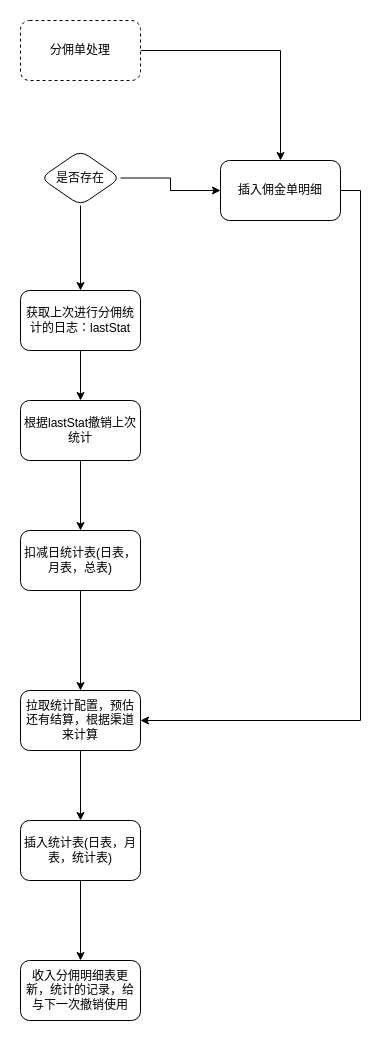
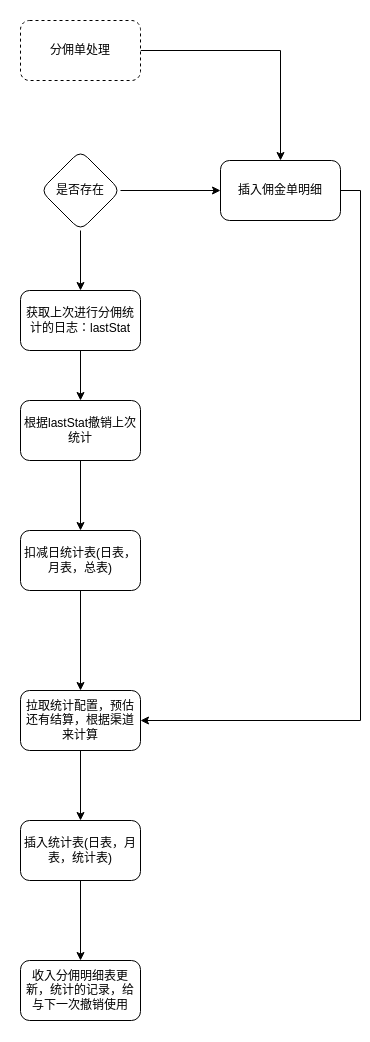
(81, 178) -> (81, 191)
